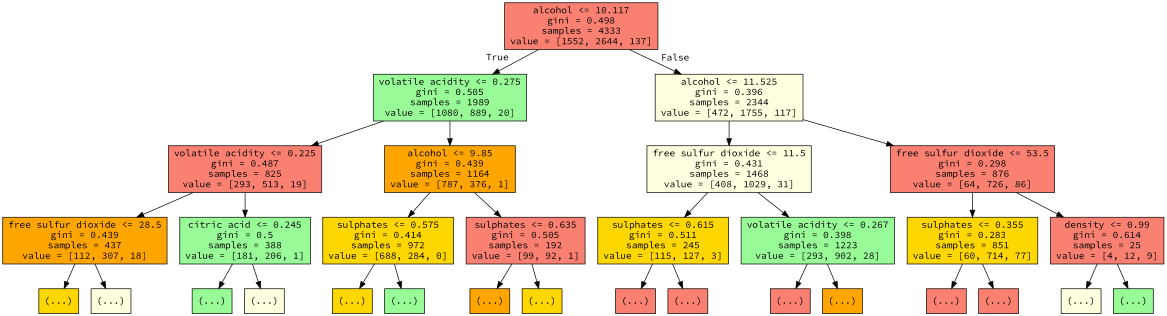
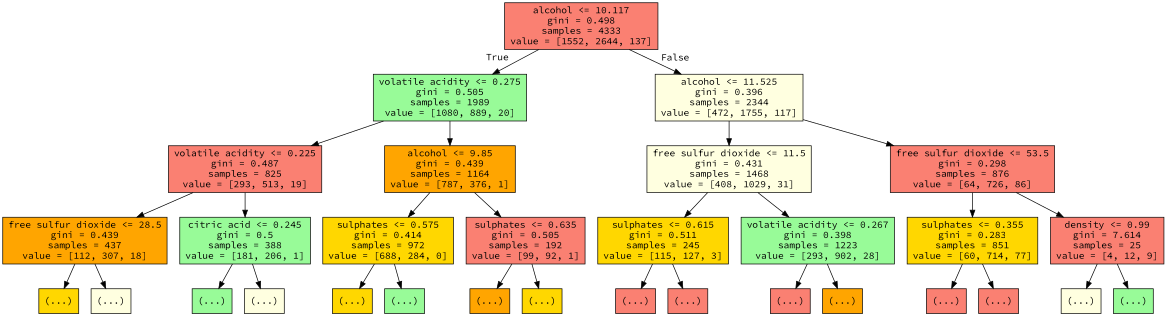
(1107, 241) -> (1107, 241)
